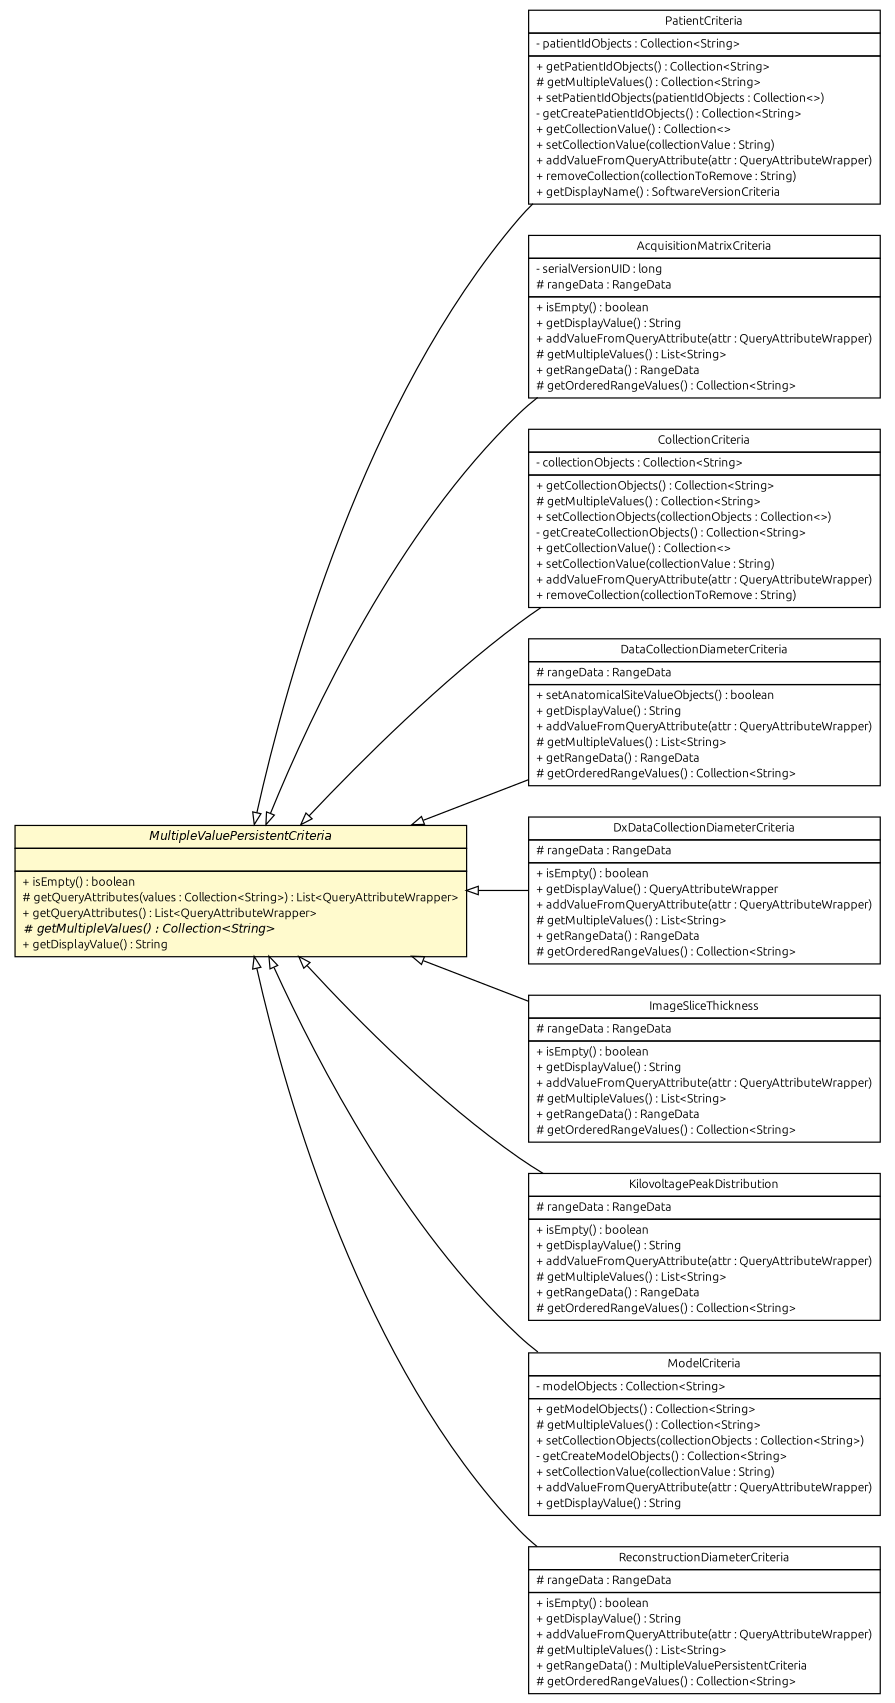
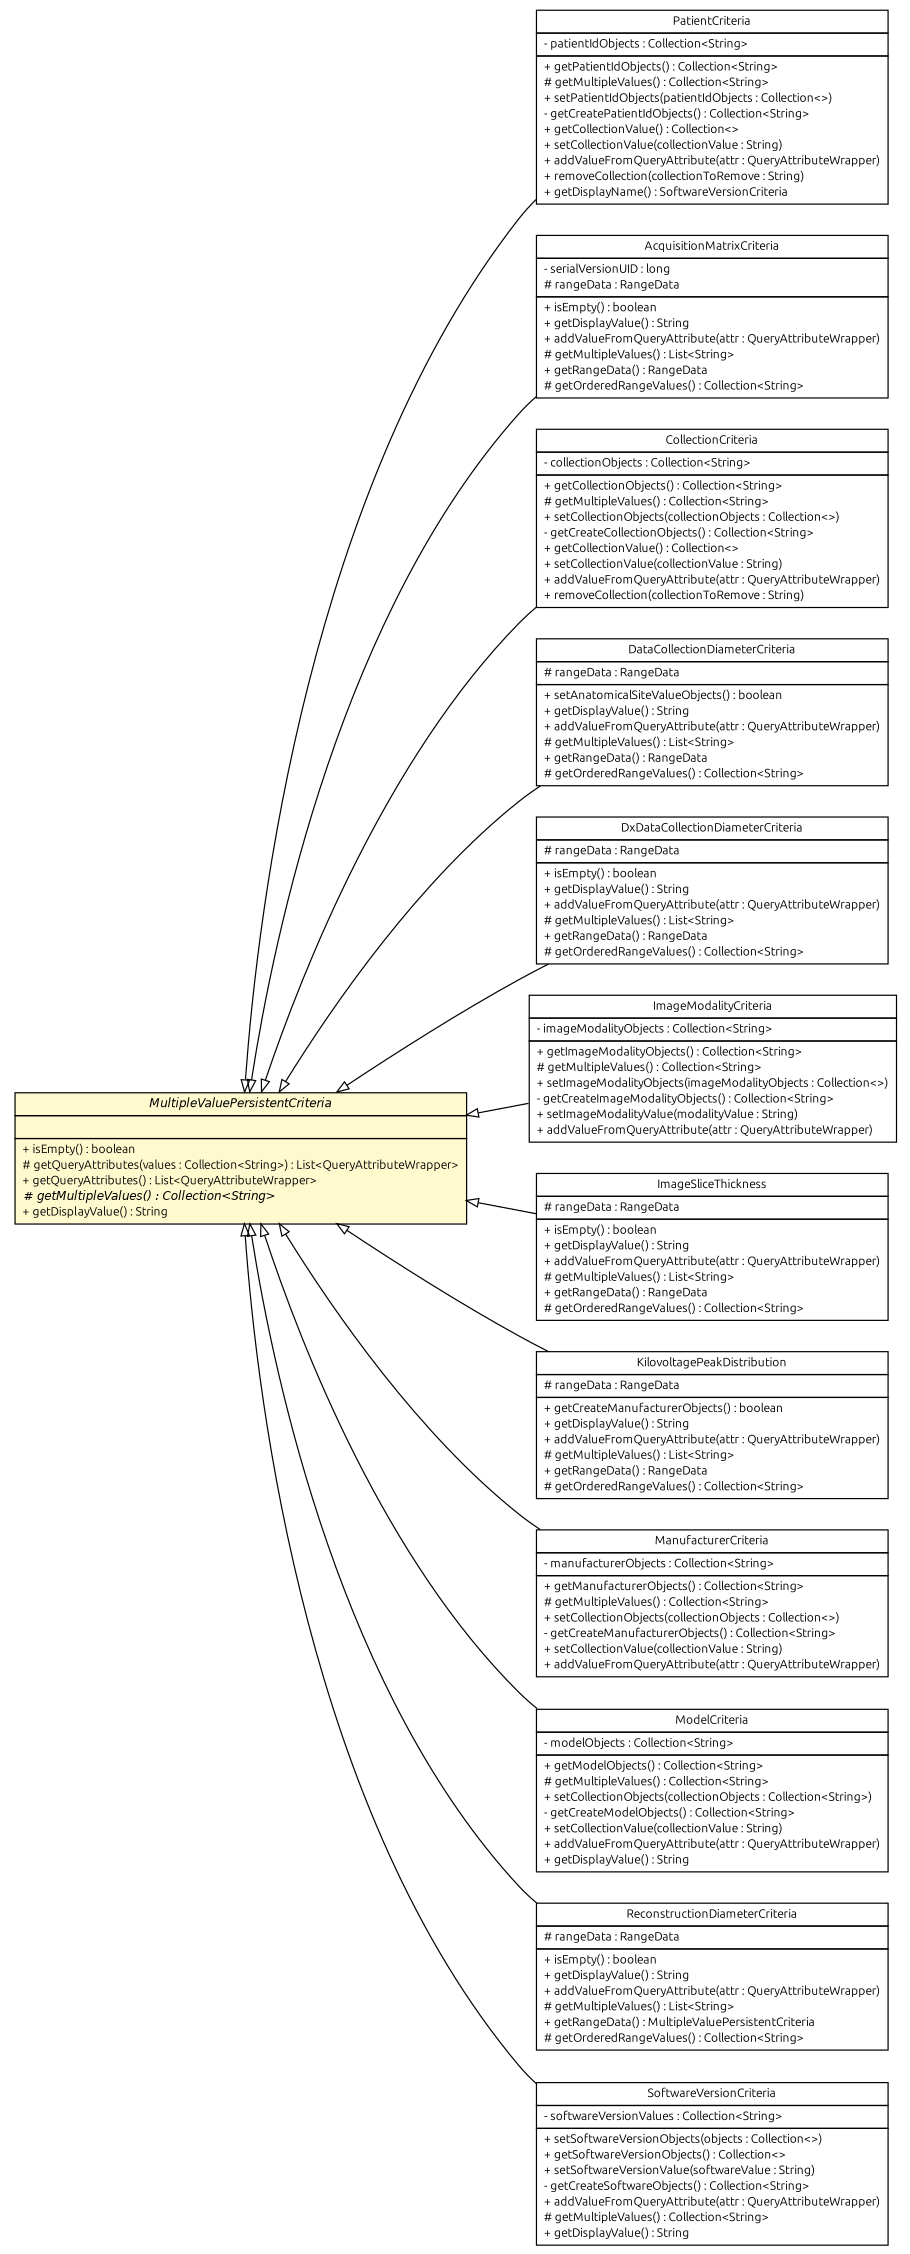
(657, 889) -> (617, 889)
none -> (712, 1069)
(593, 1230) -> (664, 1408)
none -> (712, 1603)
none -> (712, 2163)
